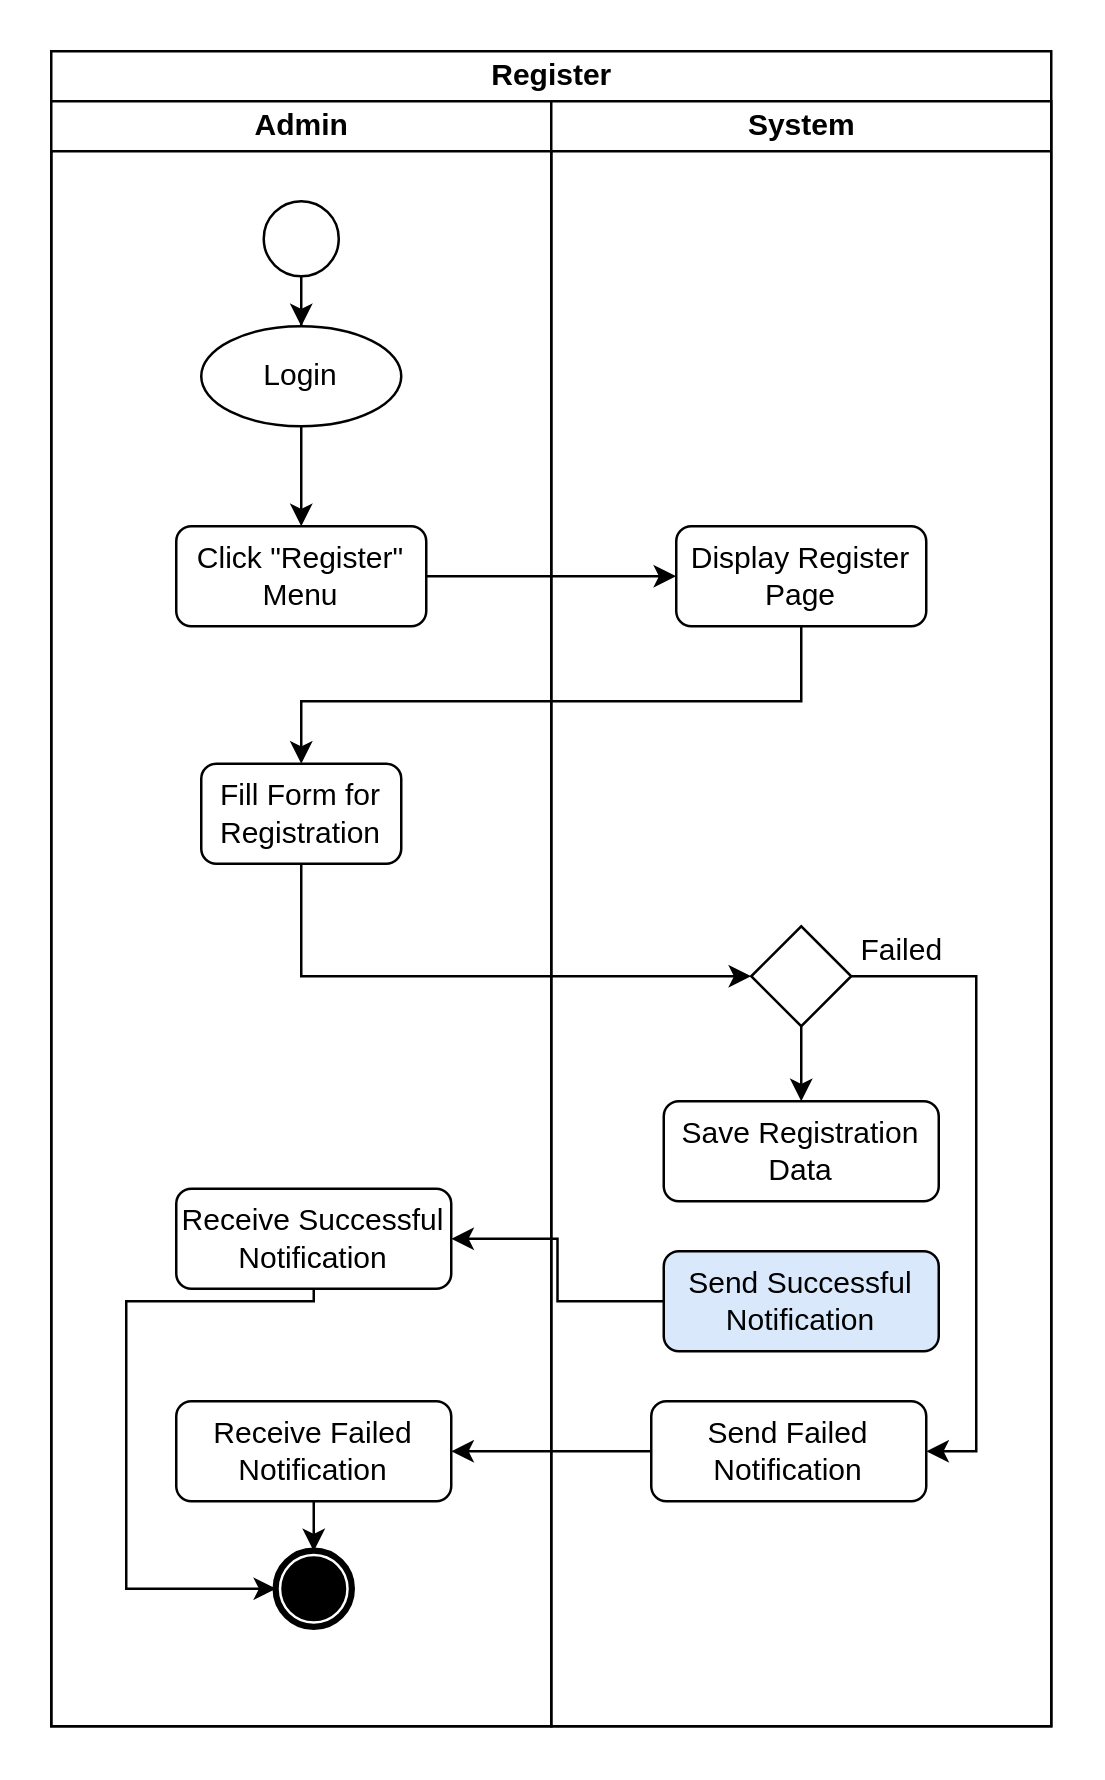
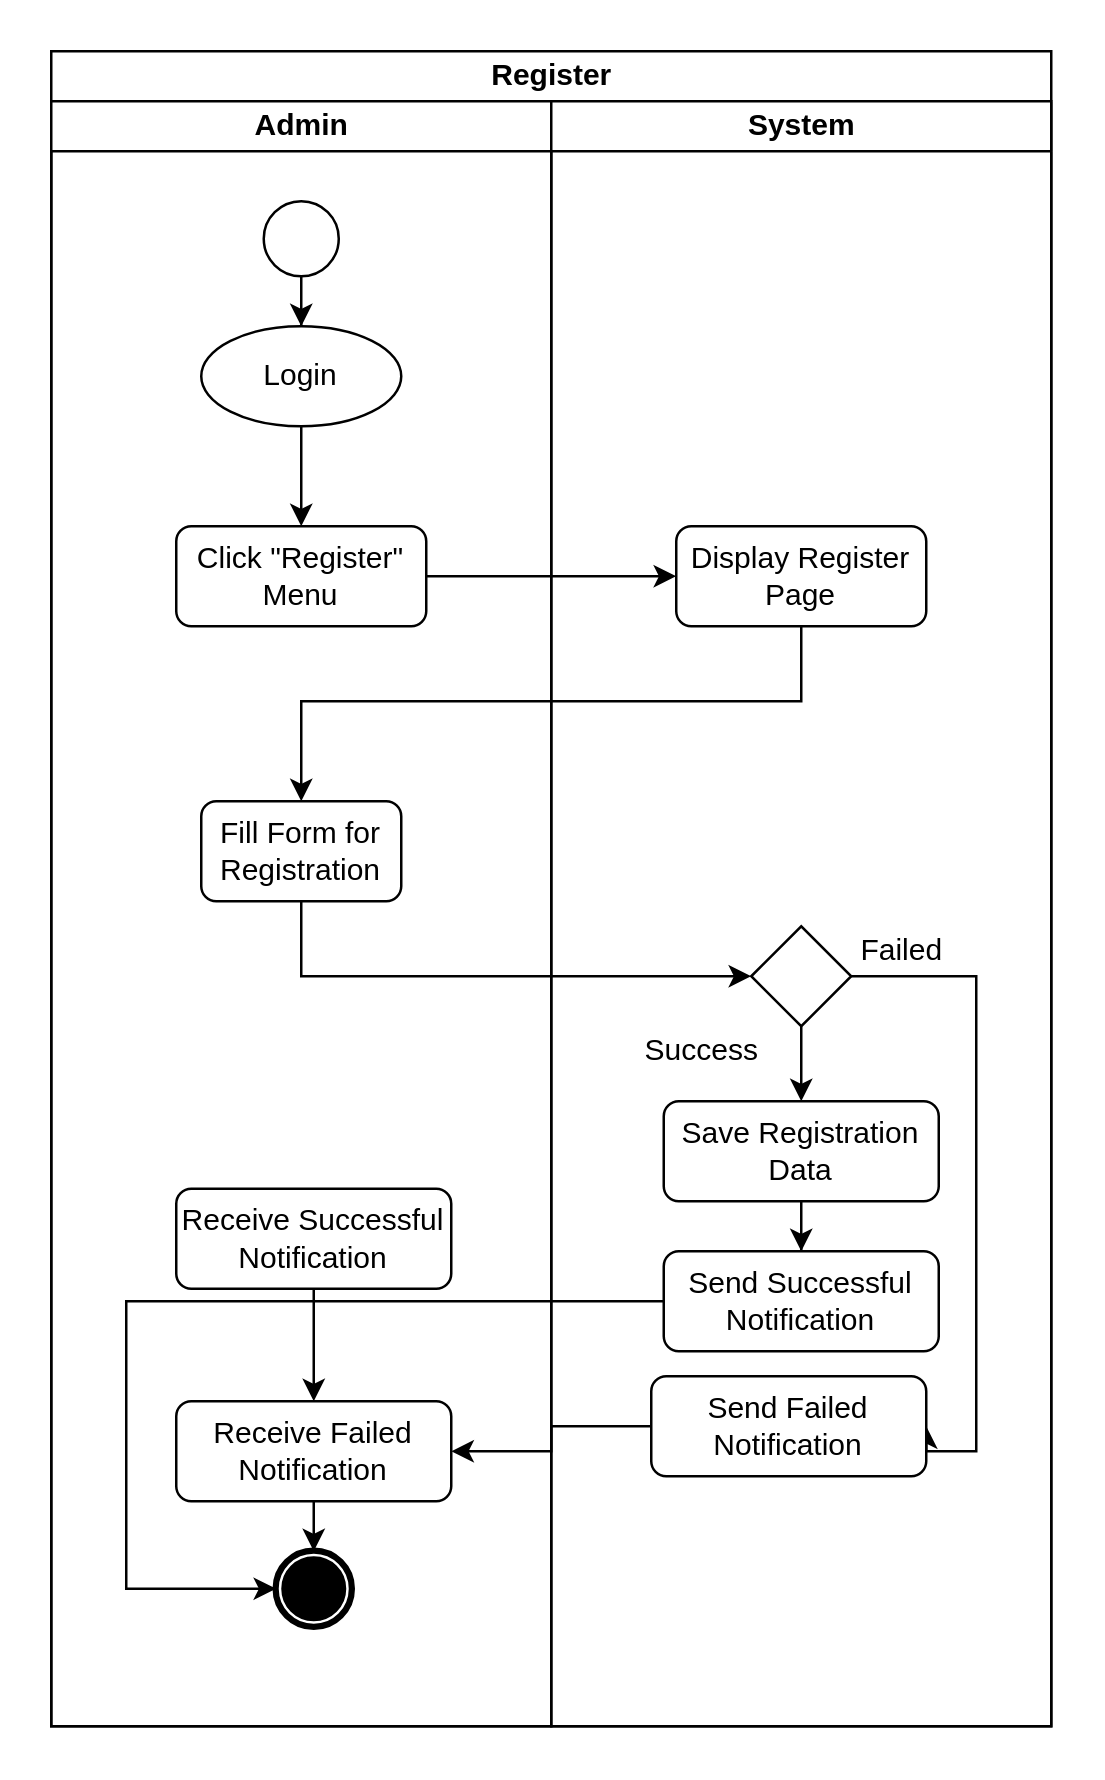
(301, 814) -> (301, 851)
none -> (701, 1051)
none -> (801, 1234)
(507, 1239) -> (388, 1301)
(801, 1301) -> (801, 1301)
(789, 1451) -> (789, 1426)
